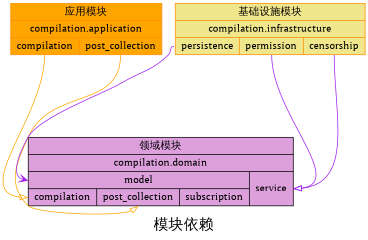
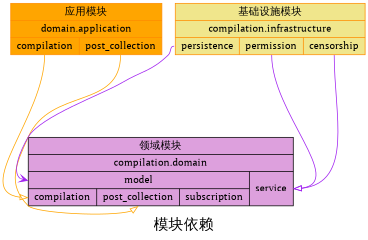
(86, 29) -> (86, 29)
